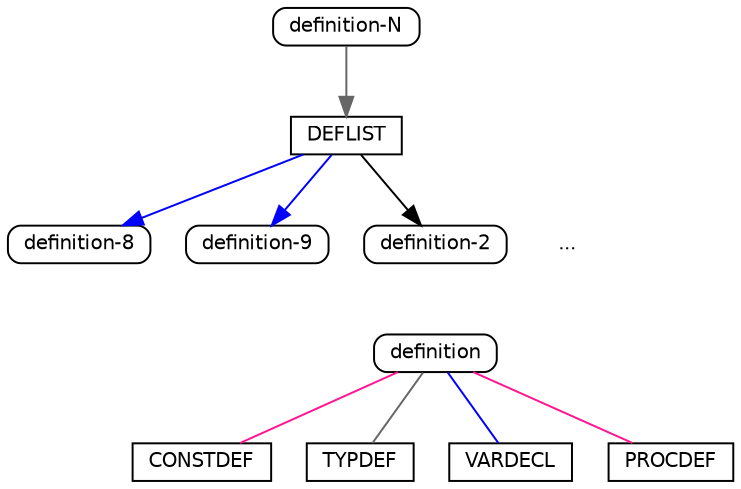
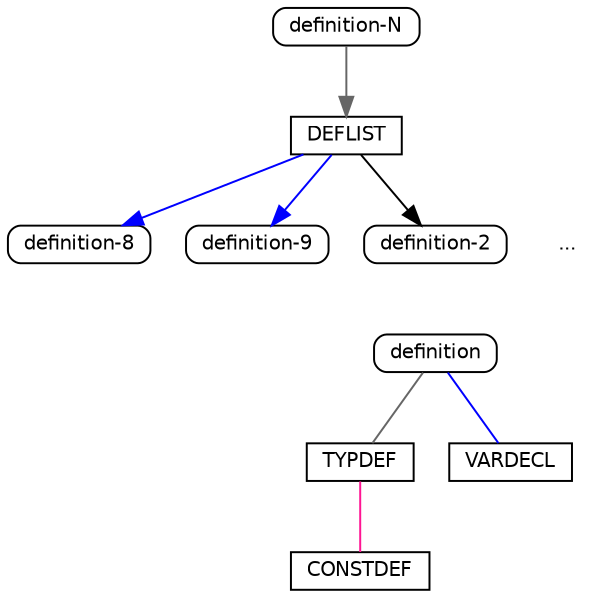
(319, 408) -> (360, 517)
(671, 462) -> none
